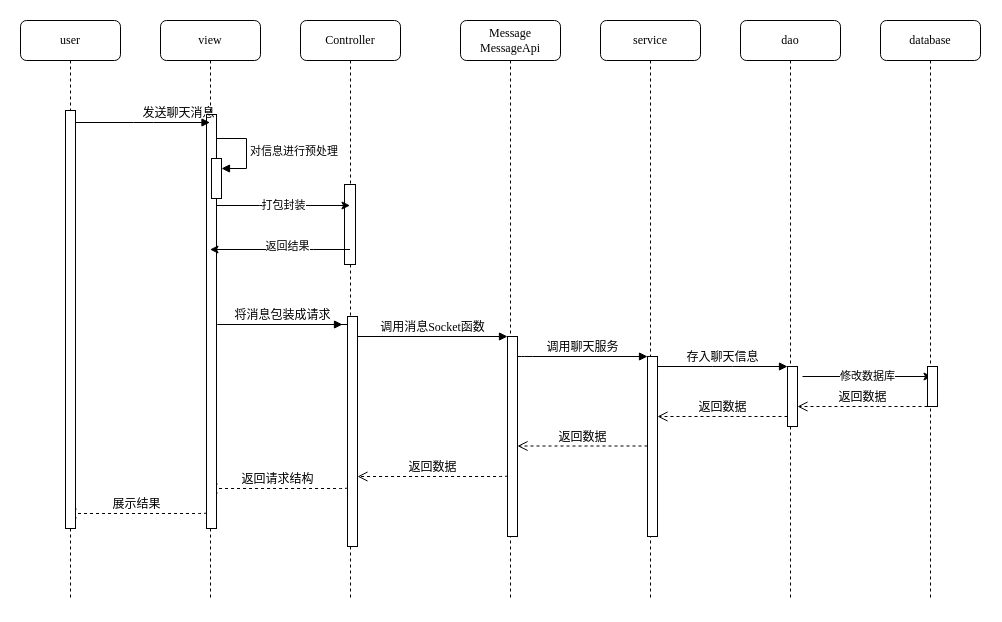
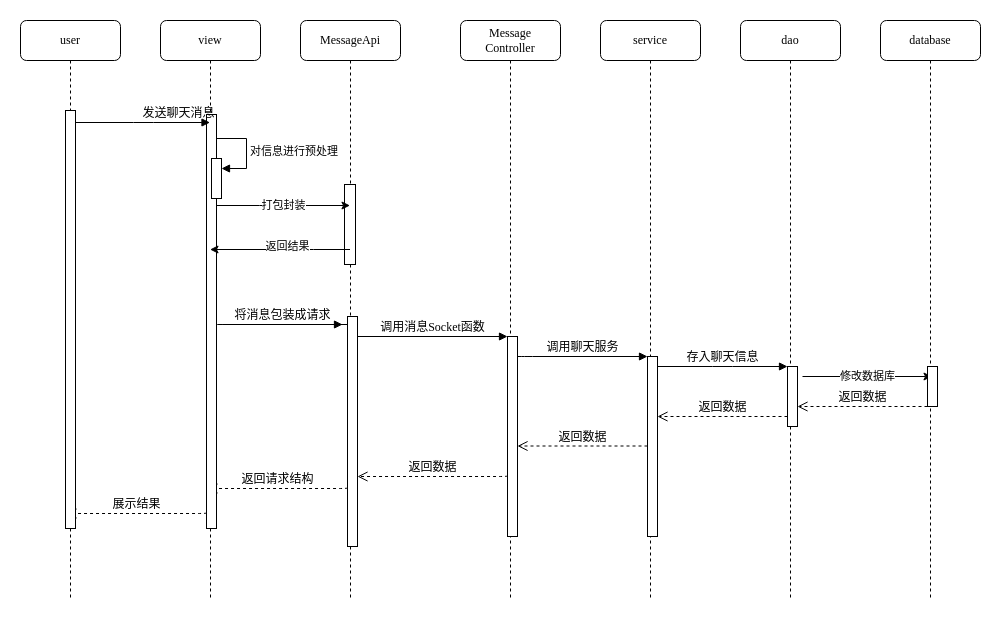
(351, 41) -> (351, 41)
(511, 41) -> (511, 41)
